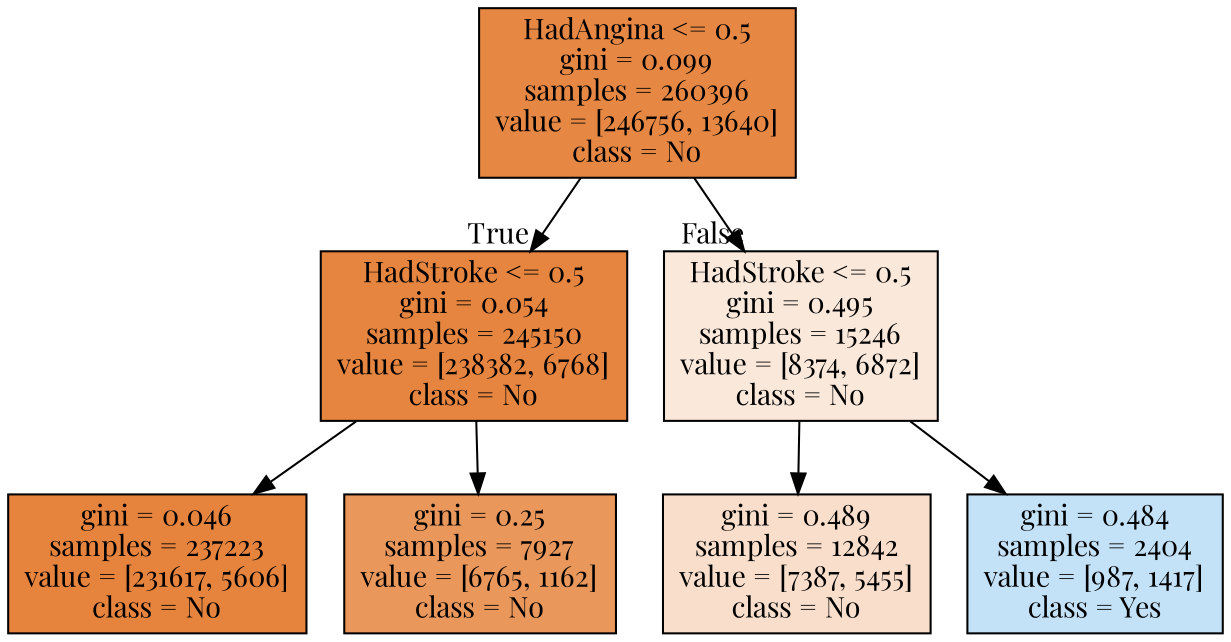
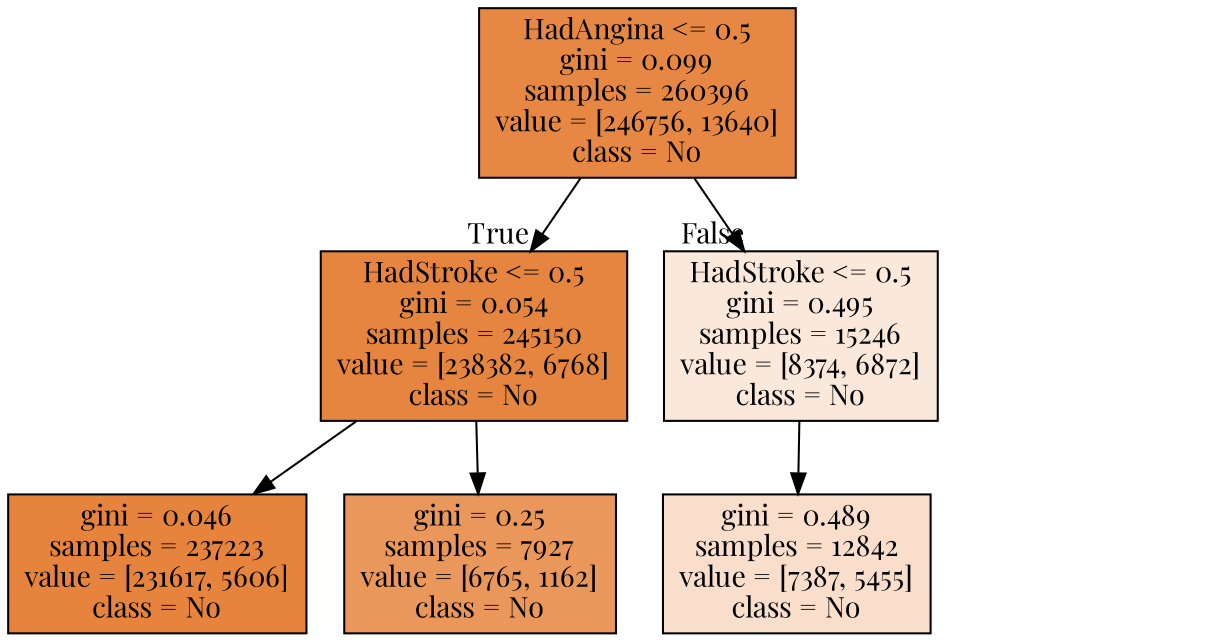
(1095, 564) -> none
